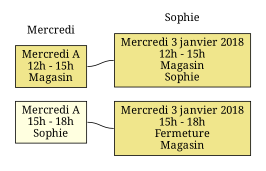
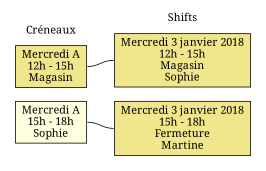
(183, 18) -> (183, 18)
(51, 31) -> (51, 31)
(183, 128) -> (183, 128)
